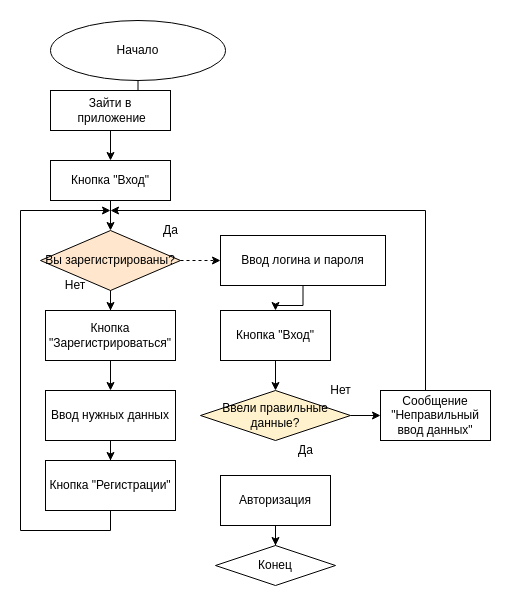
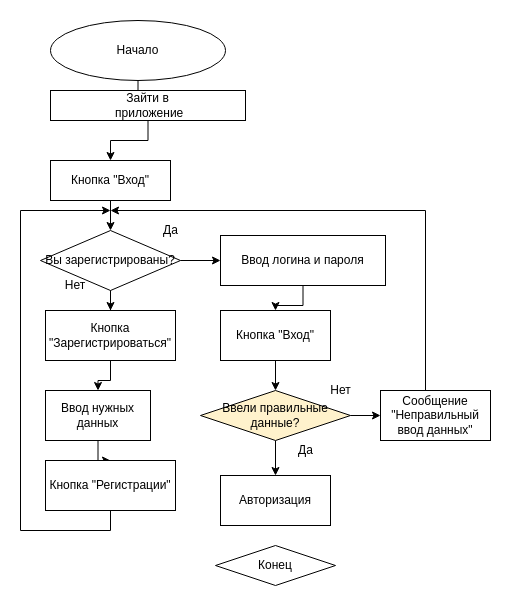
(111, 111) -> (148, 106)
(111, 261) -> (111, 261)
(197, 261) -> (197, 261)
(111, 416) -> (98, 416)
none -> (276, 460)
(276, 540) -> none
